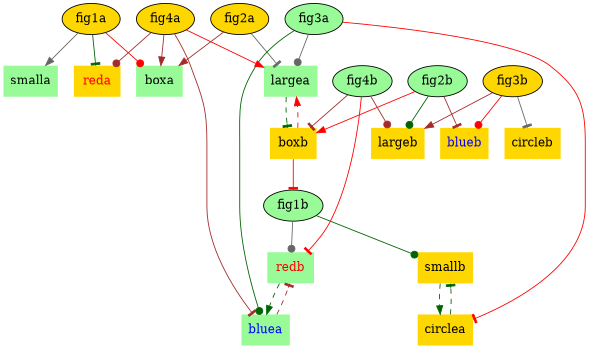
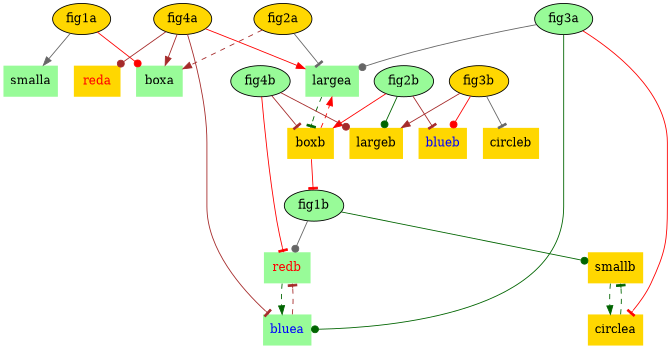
(205, 46) -> (227, 47)
(94, 48) -> none
